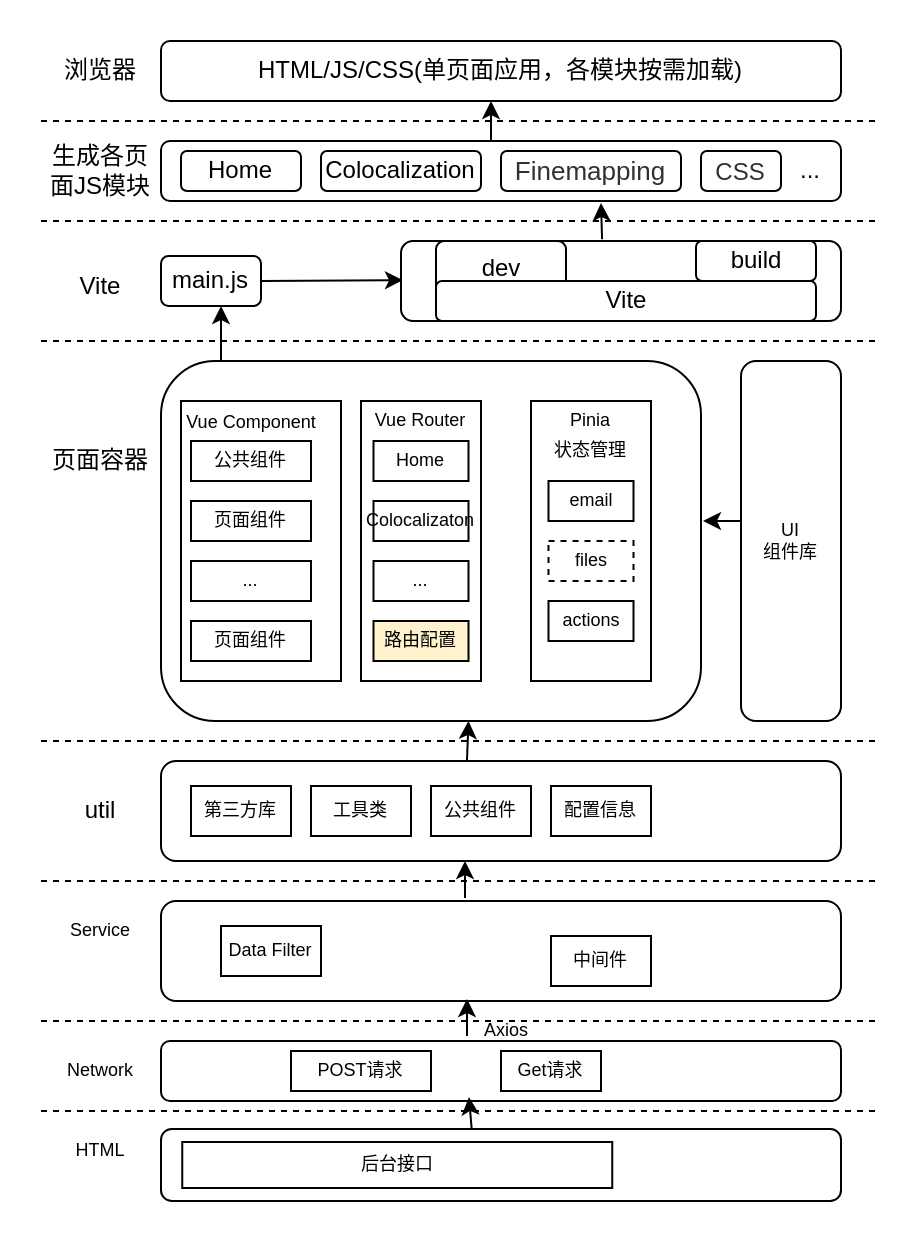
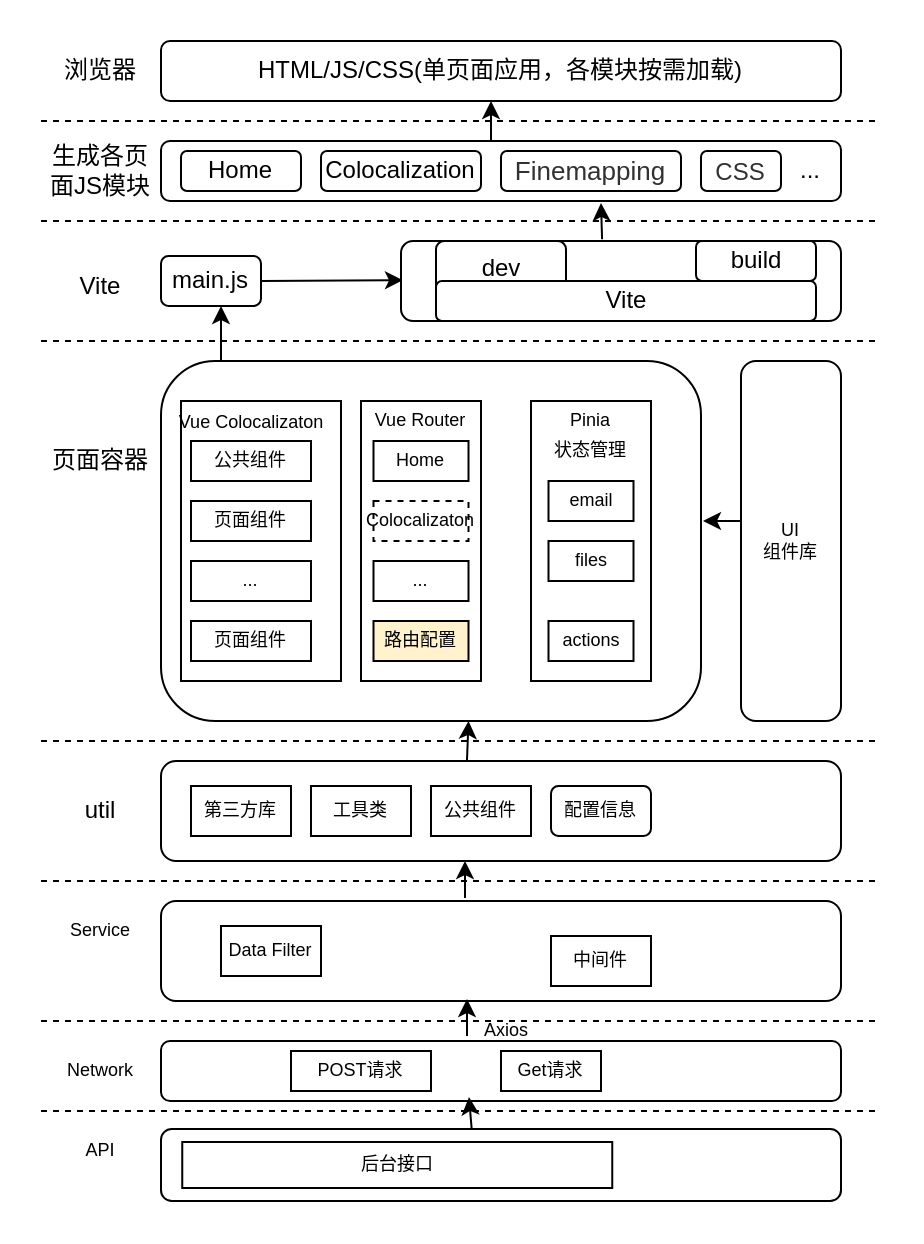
(252, 421) -> (252, 421)
(421, 521) -> (421, 521)
(591, 561) -> (591, 561)
(591, 621) -> (591, 641)
(601, 811) -> (601, 811)
(101, 1151) -> (101, 1151)
